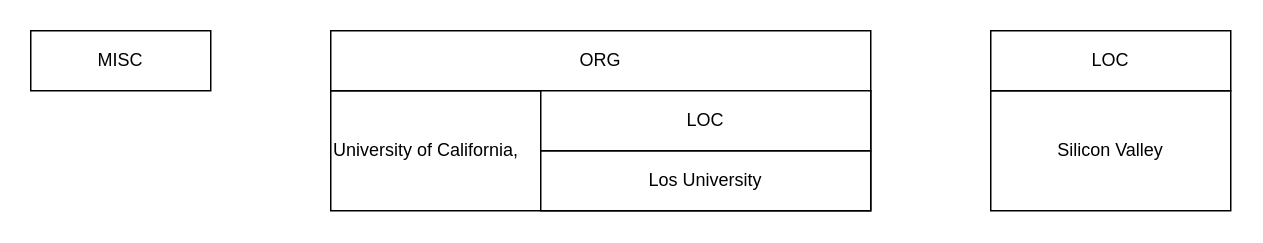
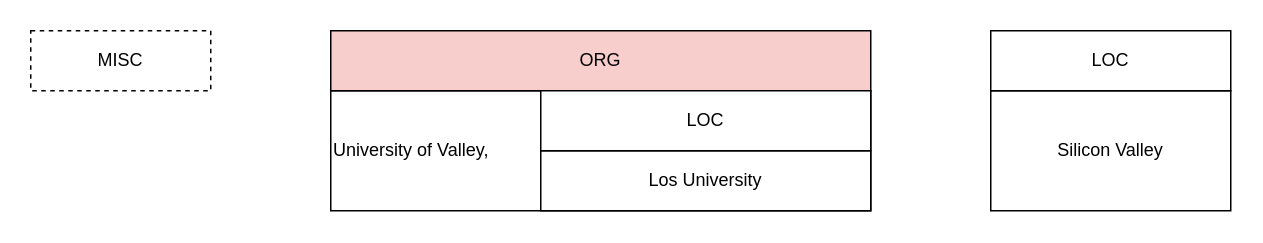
(121, 61) -> (121, 61)
(601, 61) -> (601, 61)
(441, 151) -> (423, 151)
